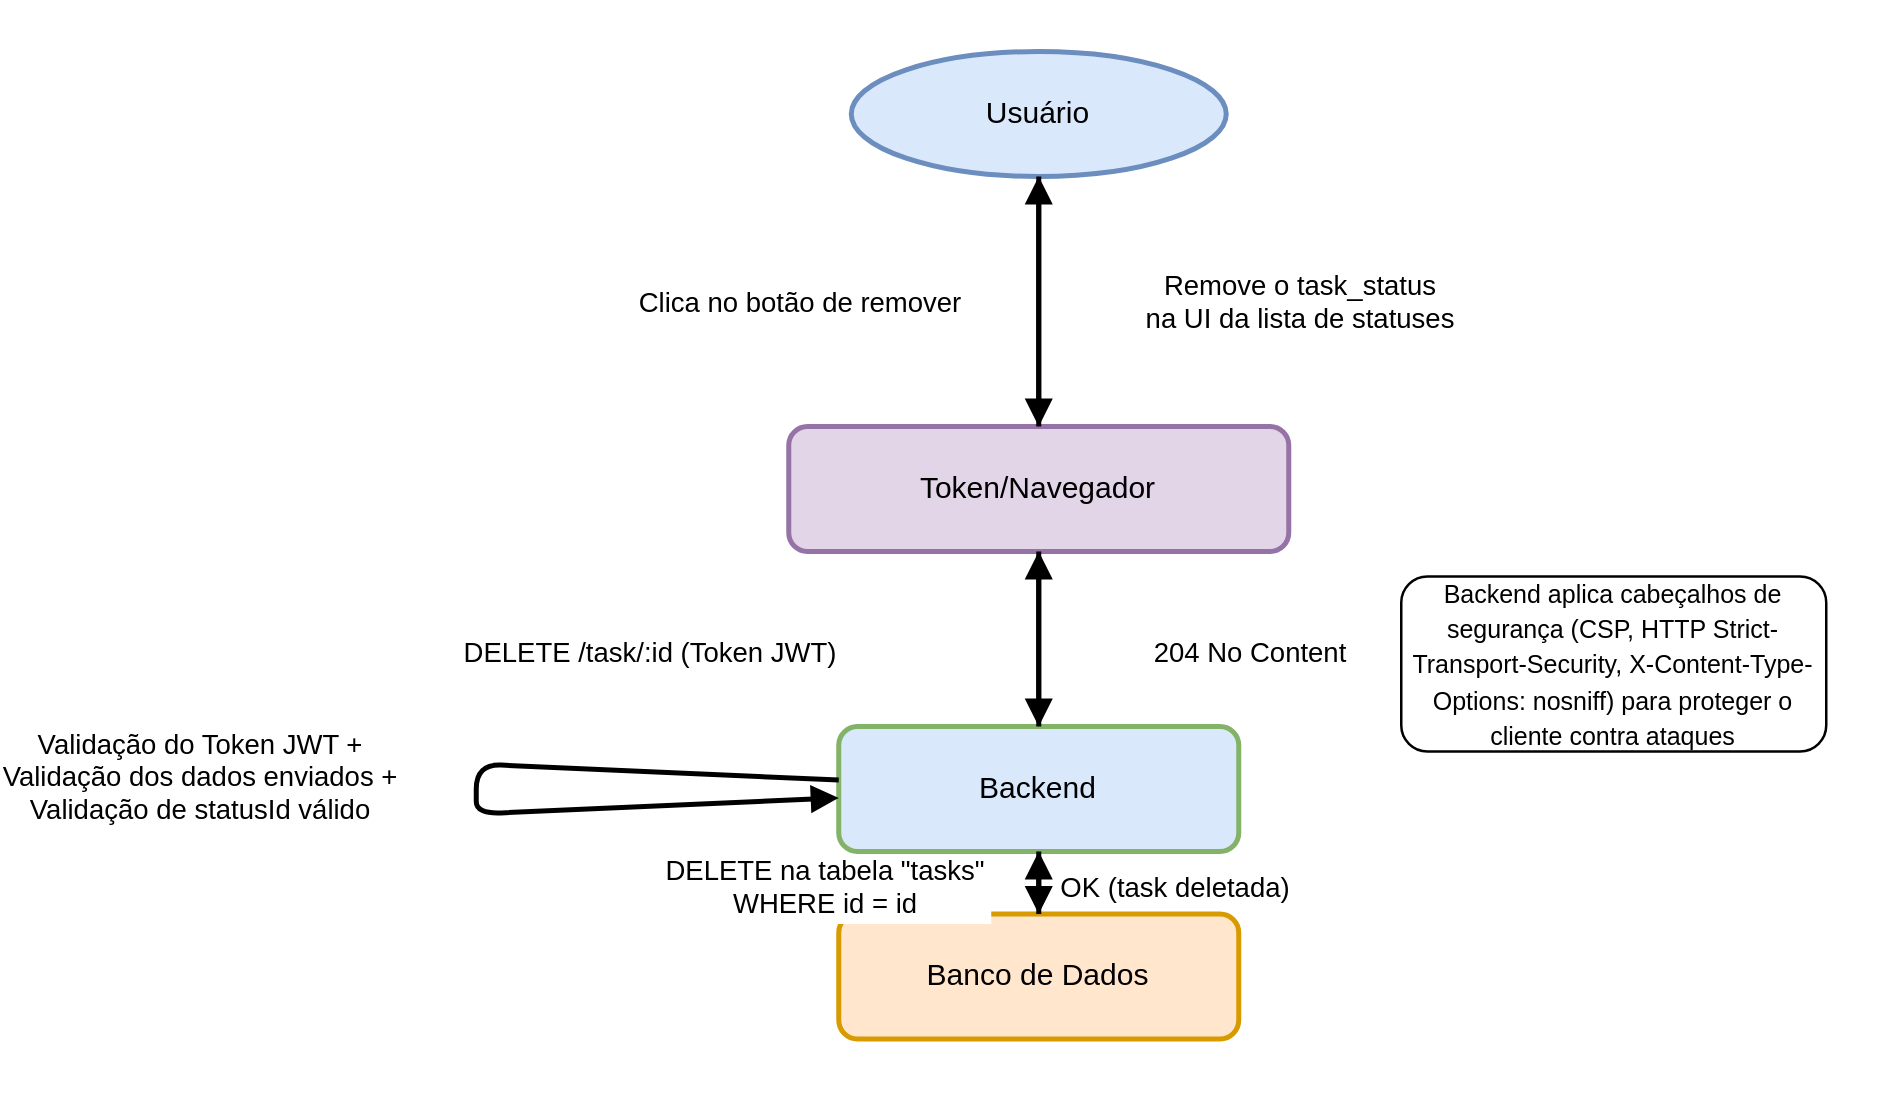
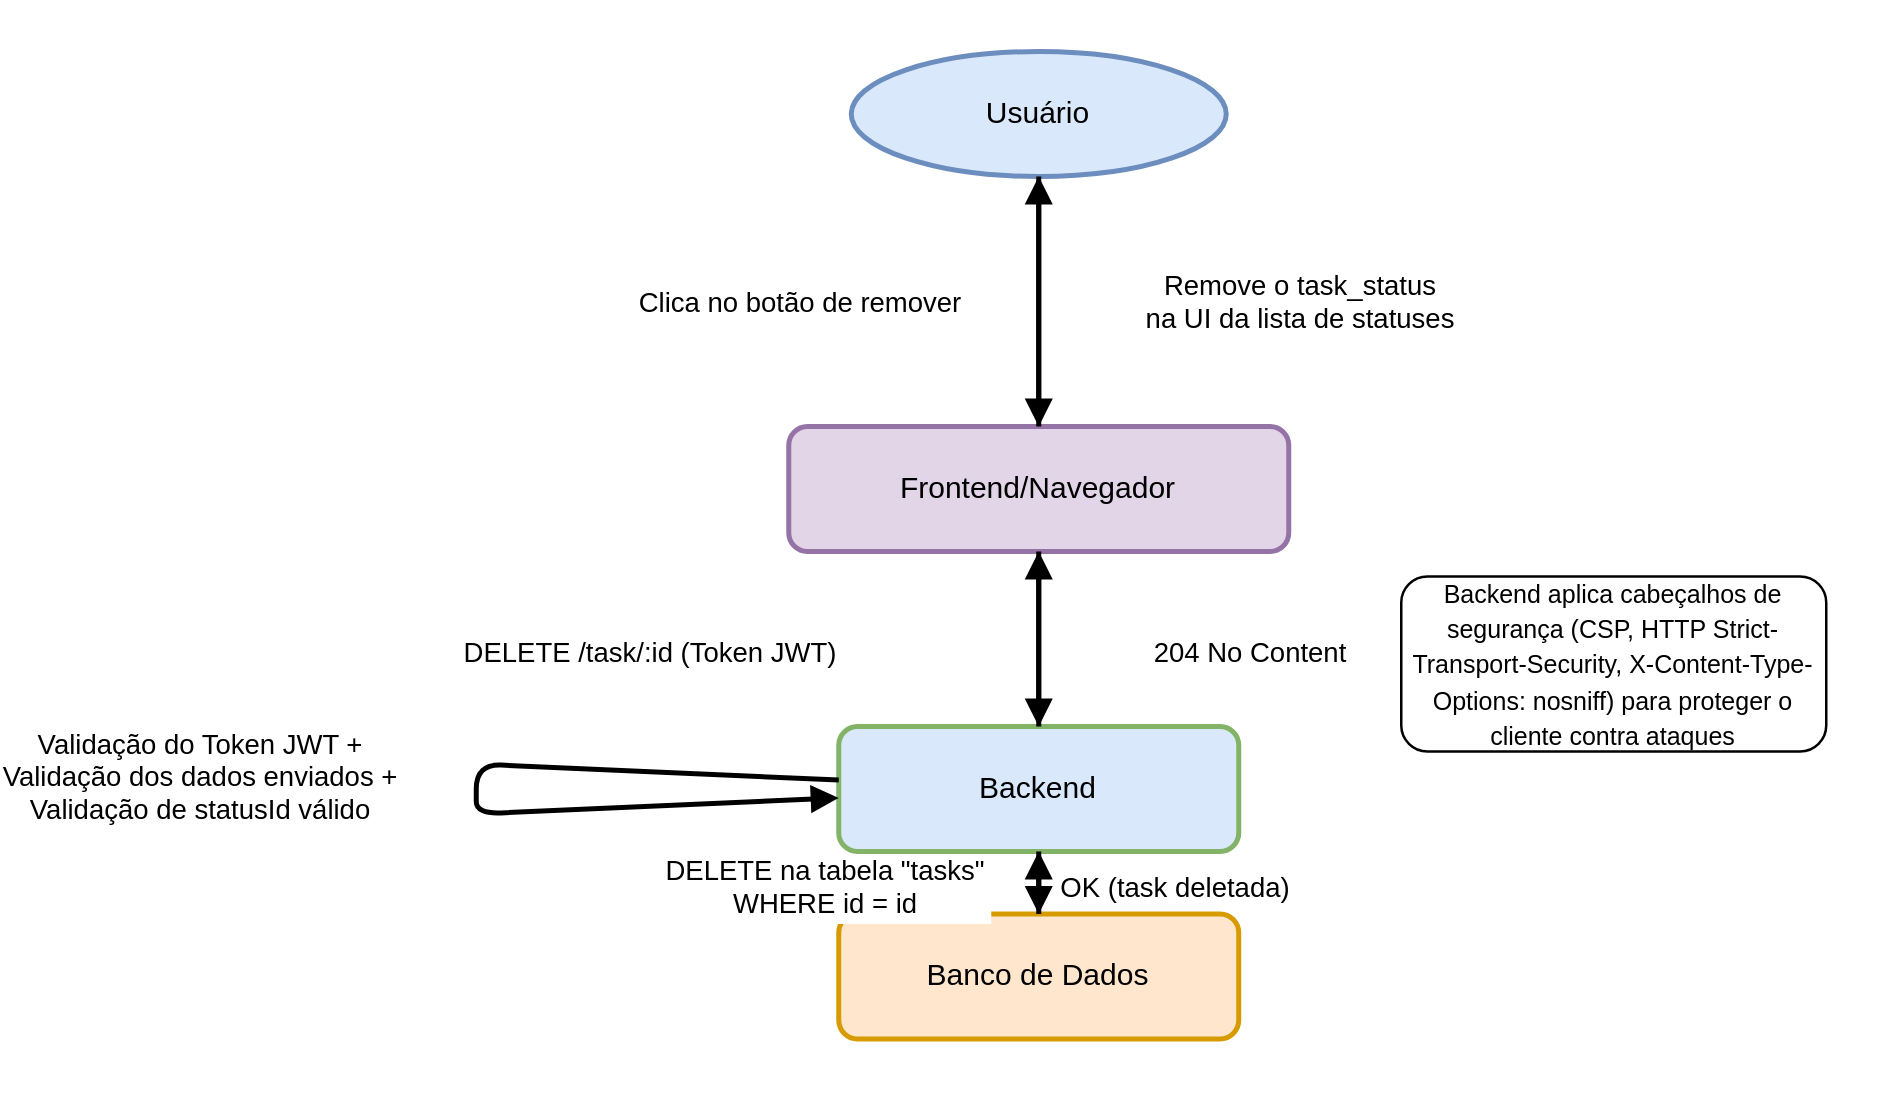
(1039, 489) -> (1039, 489)
